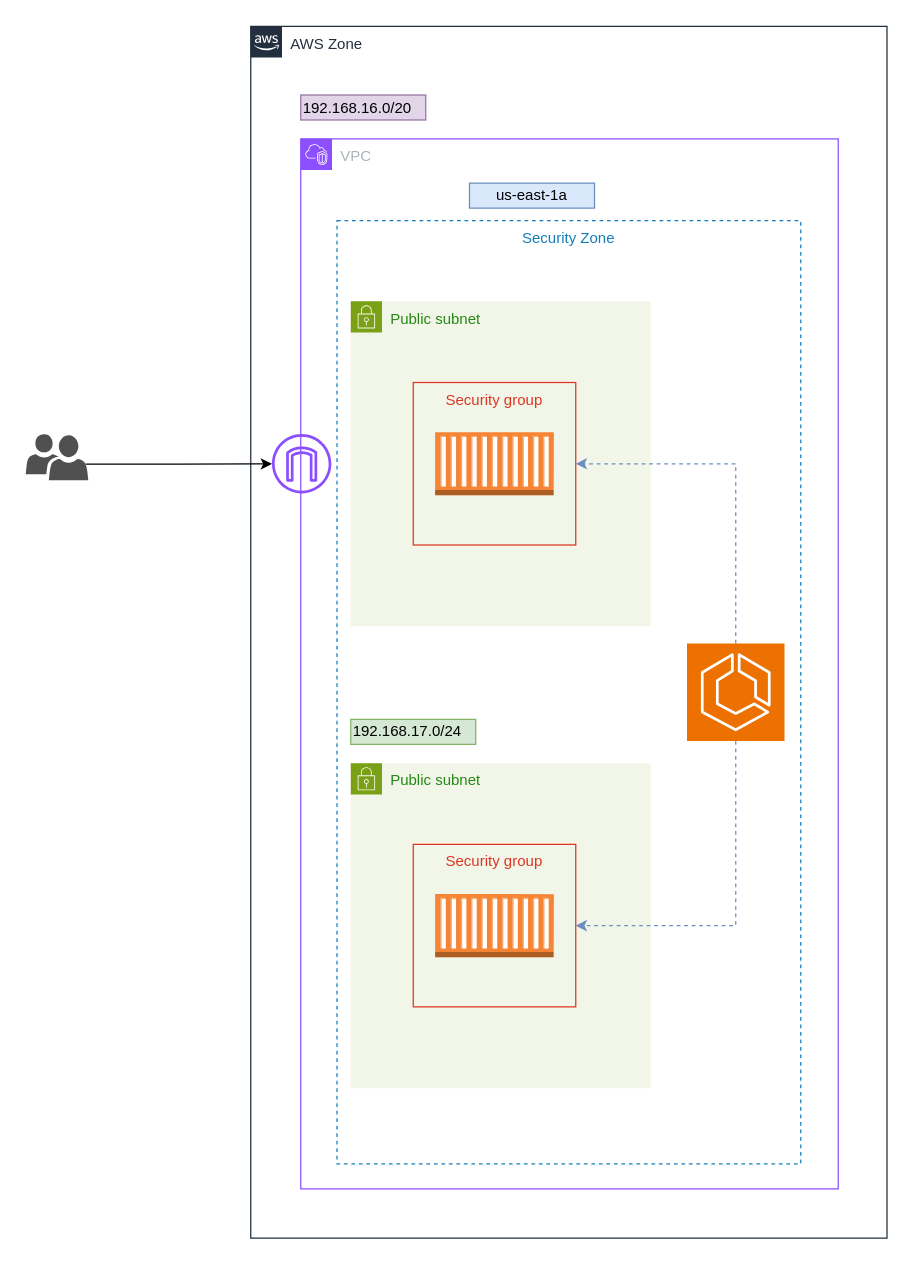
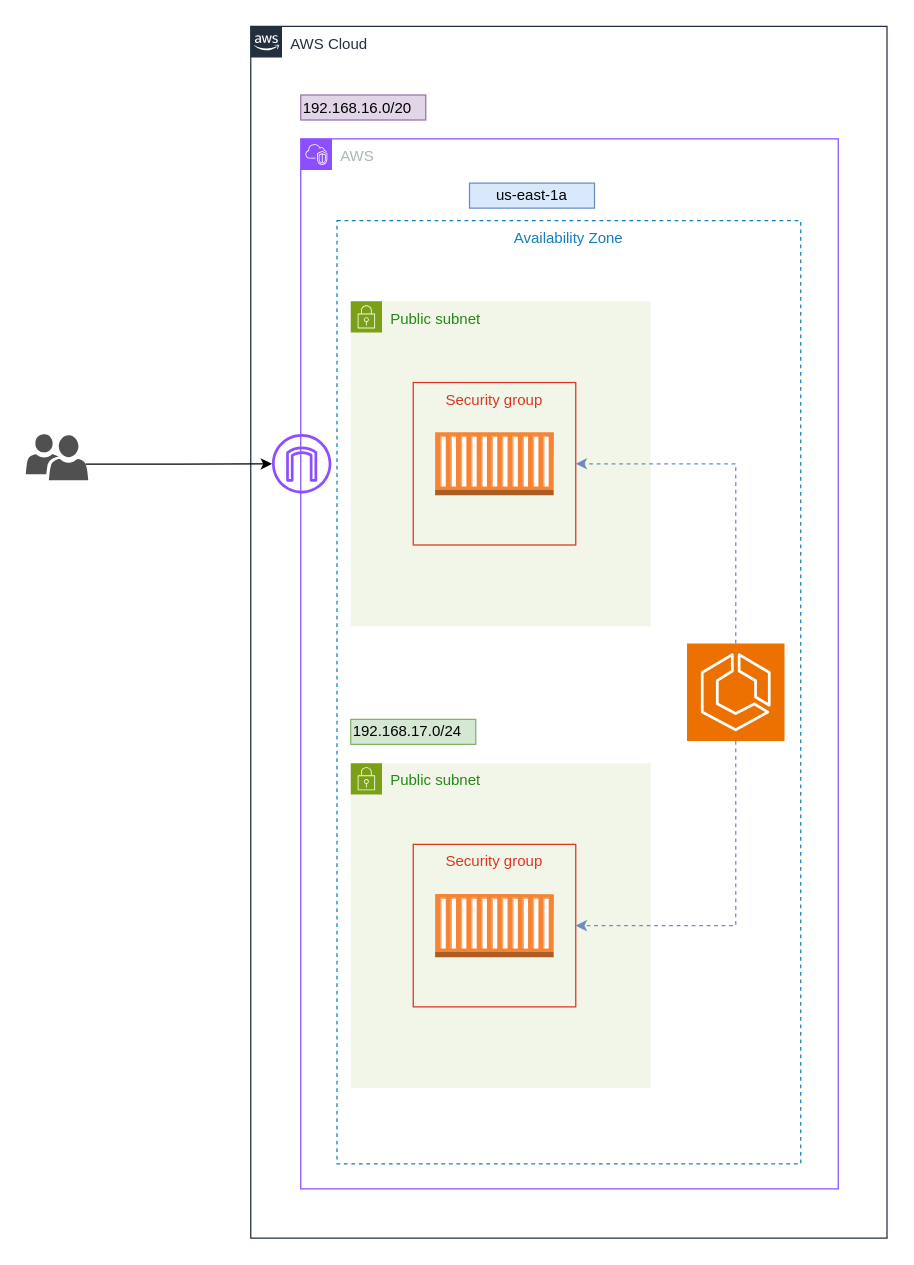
(322, 45) -> (325, 45)
(353, 157) -> (353, 157)
(569, 238) -> (569, 238)
